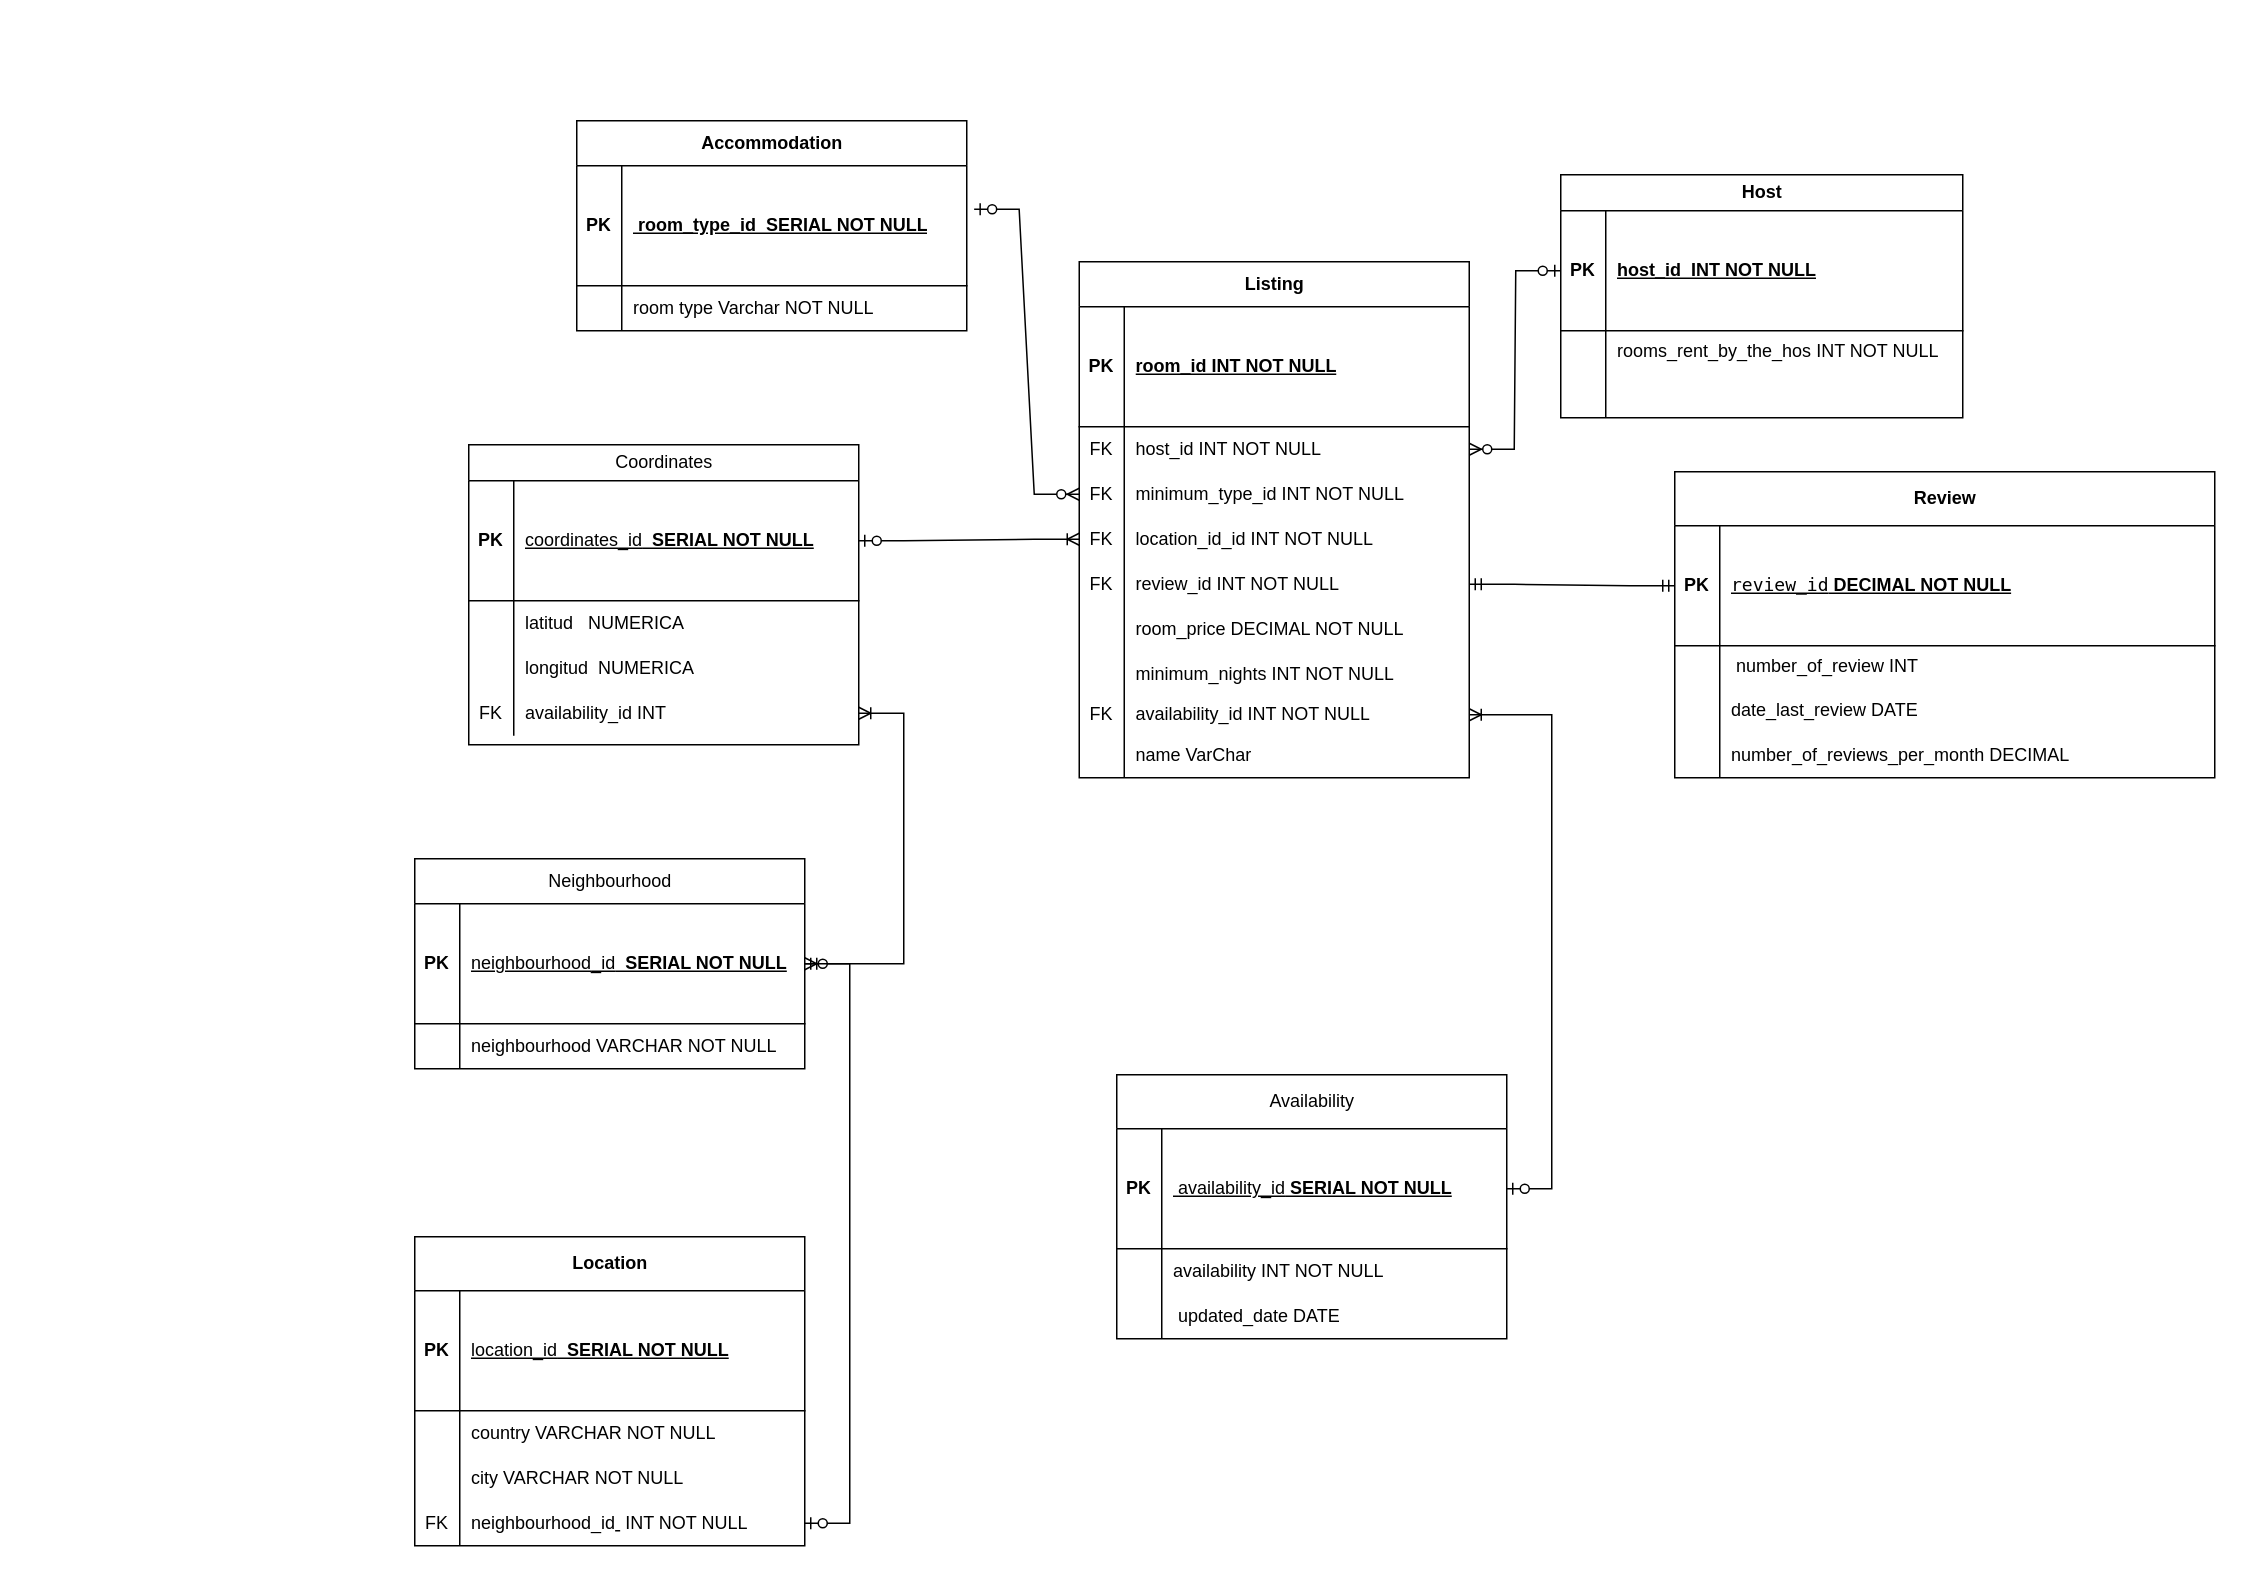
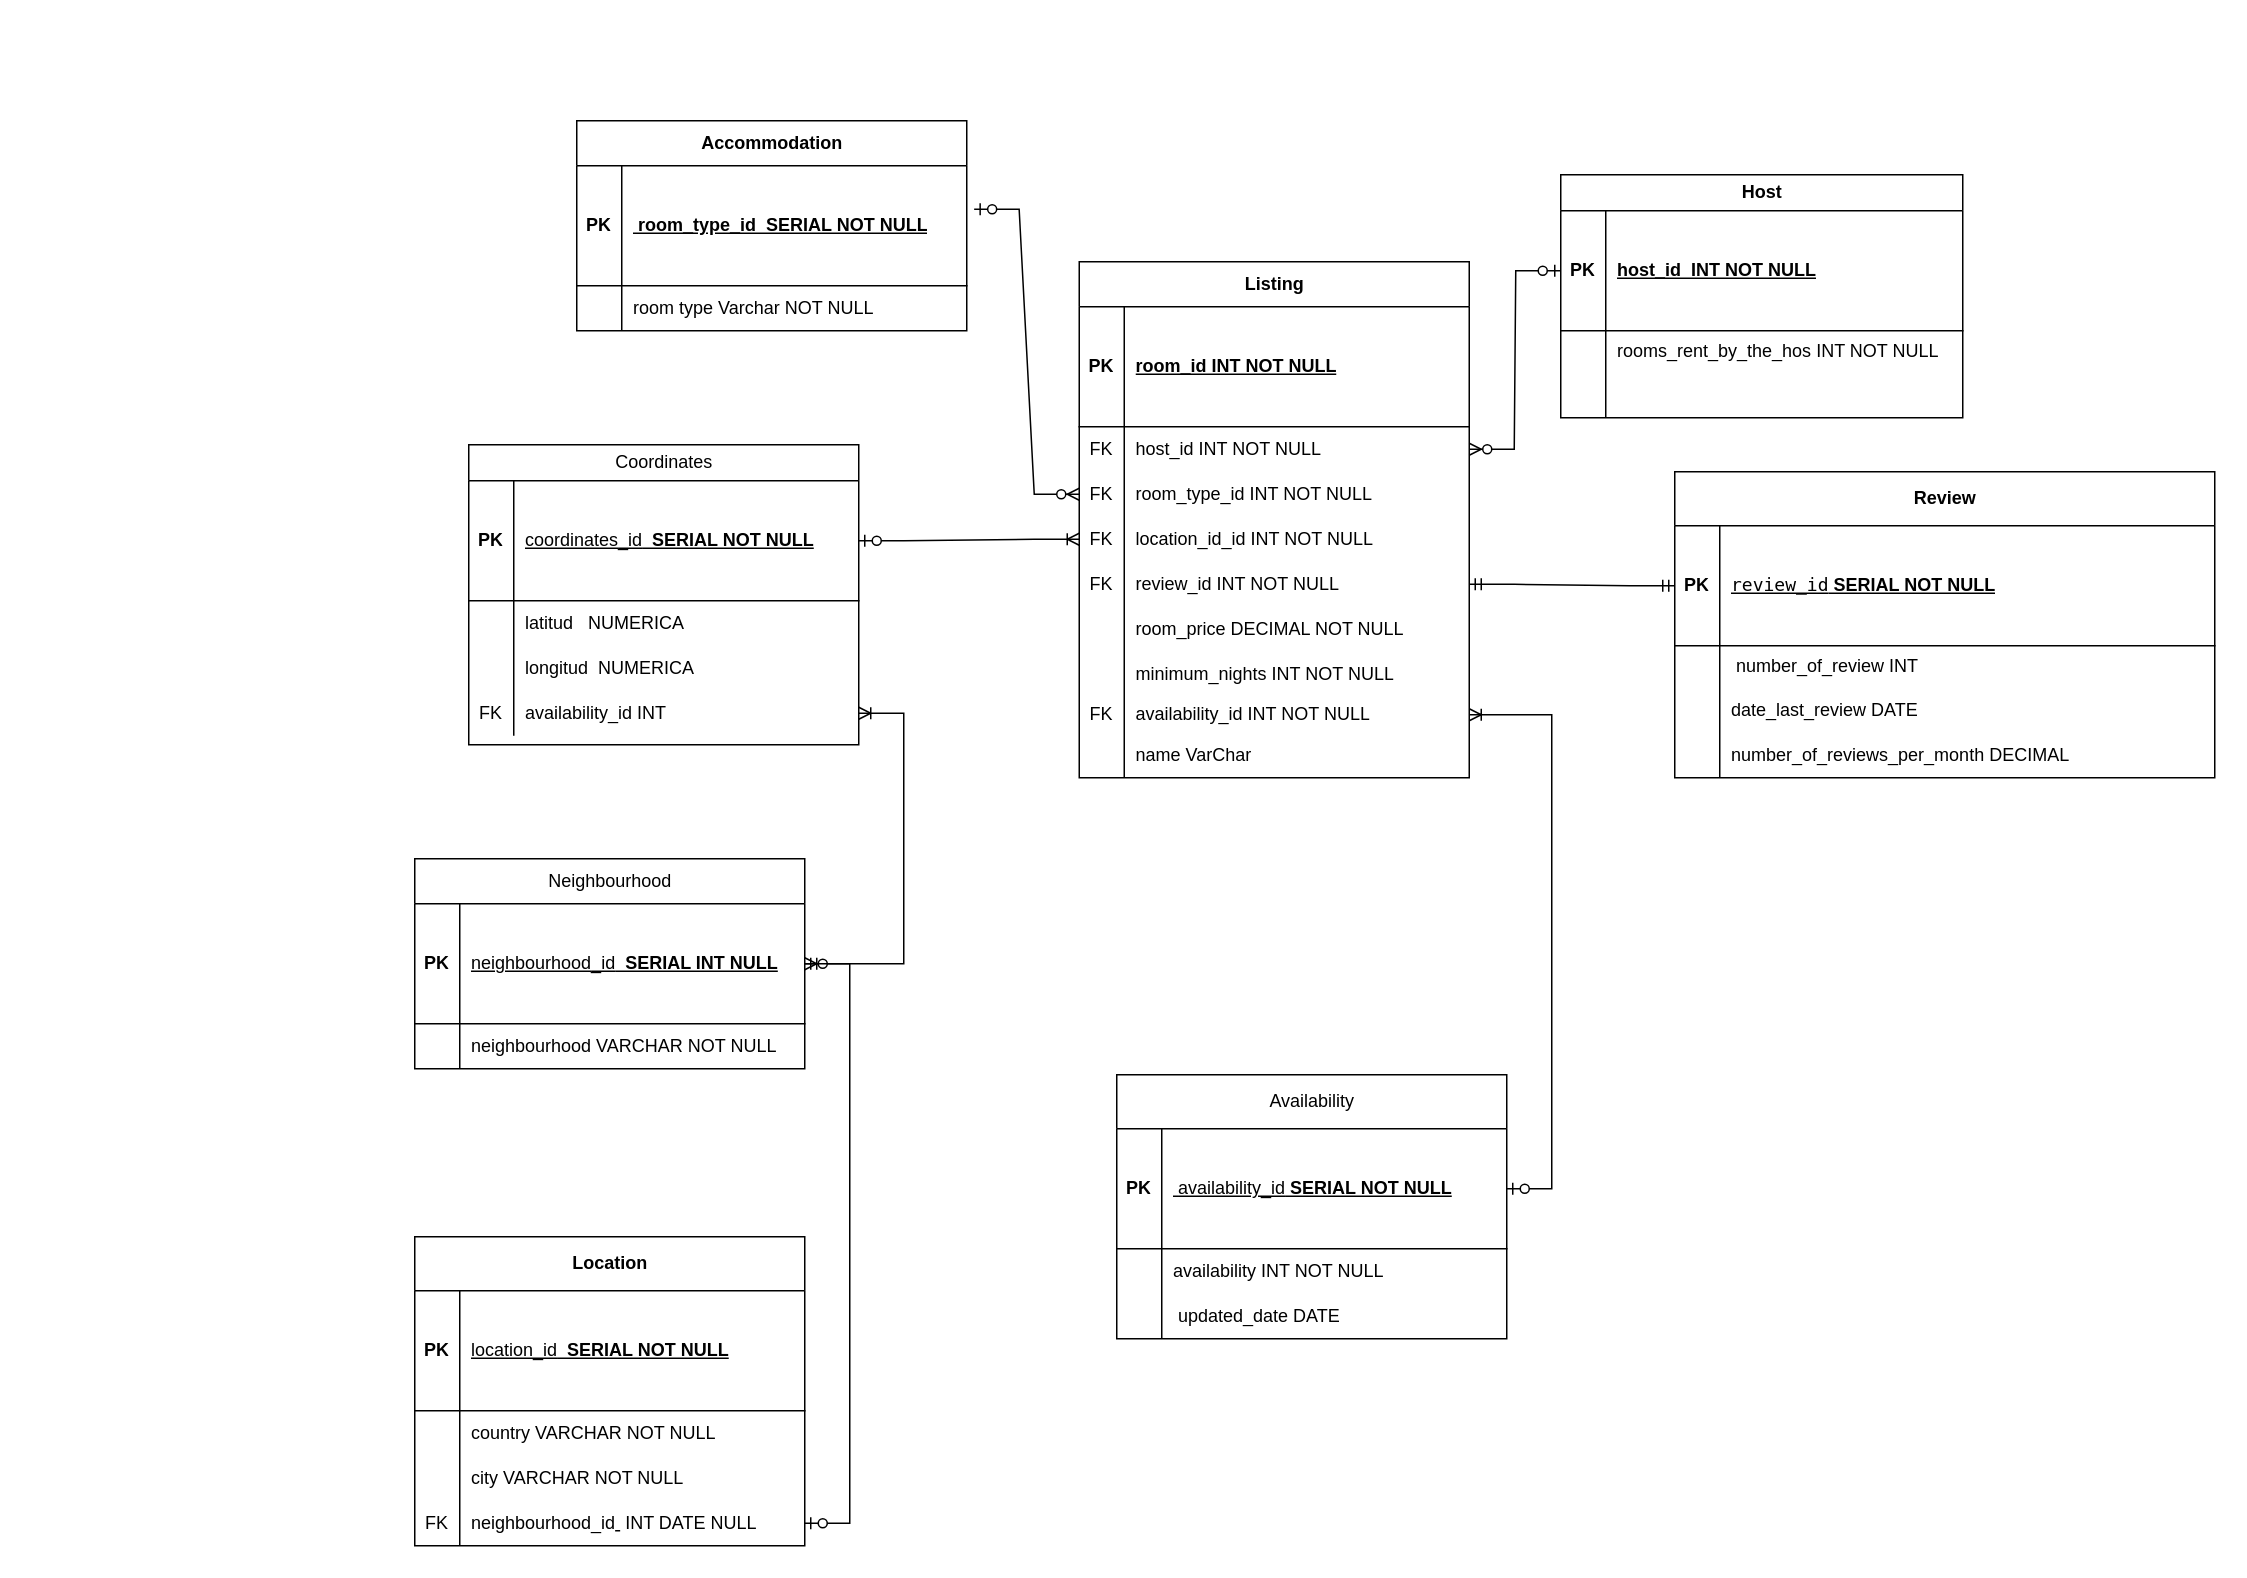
(1266, 494) -> (1255, 494)
(1853, 586) -> (1848, 586)
(626, 964) -> (626, 964)
(614, 1523) -> (619, 1523)
